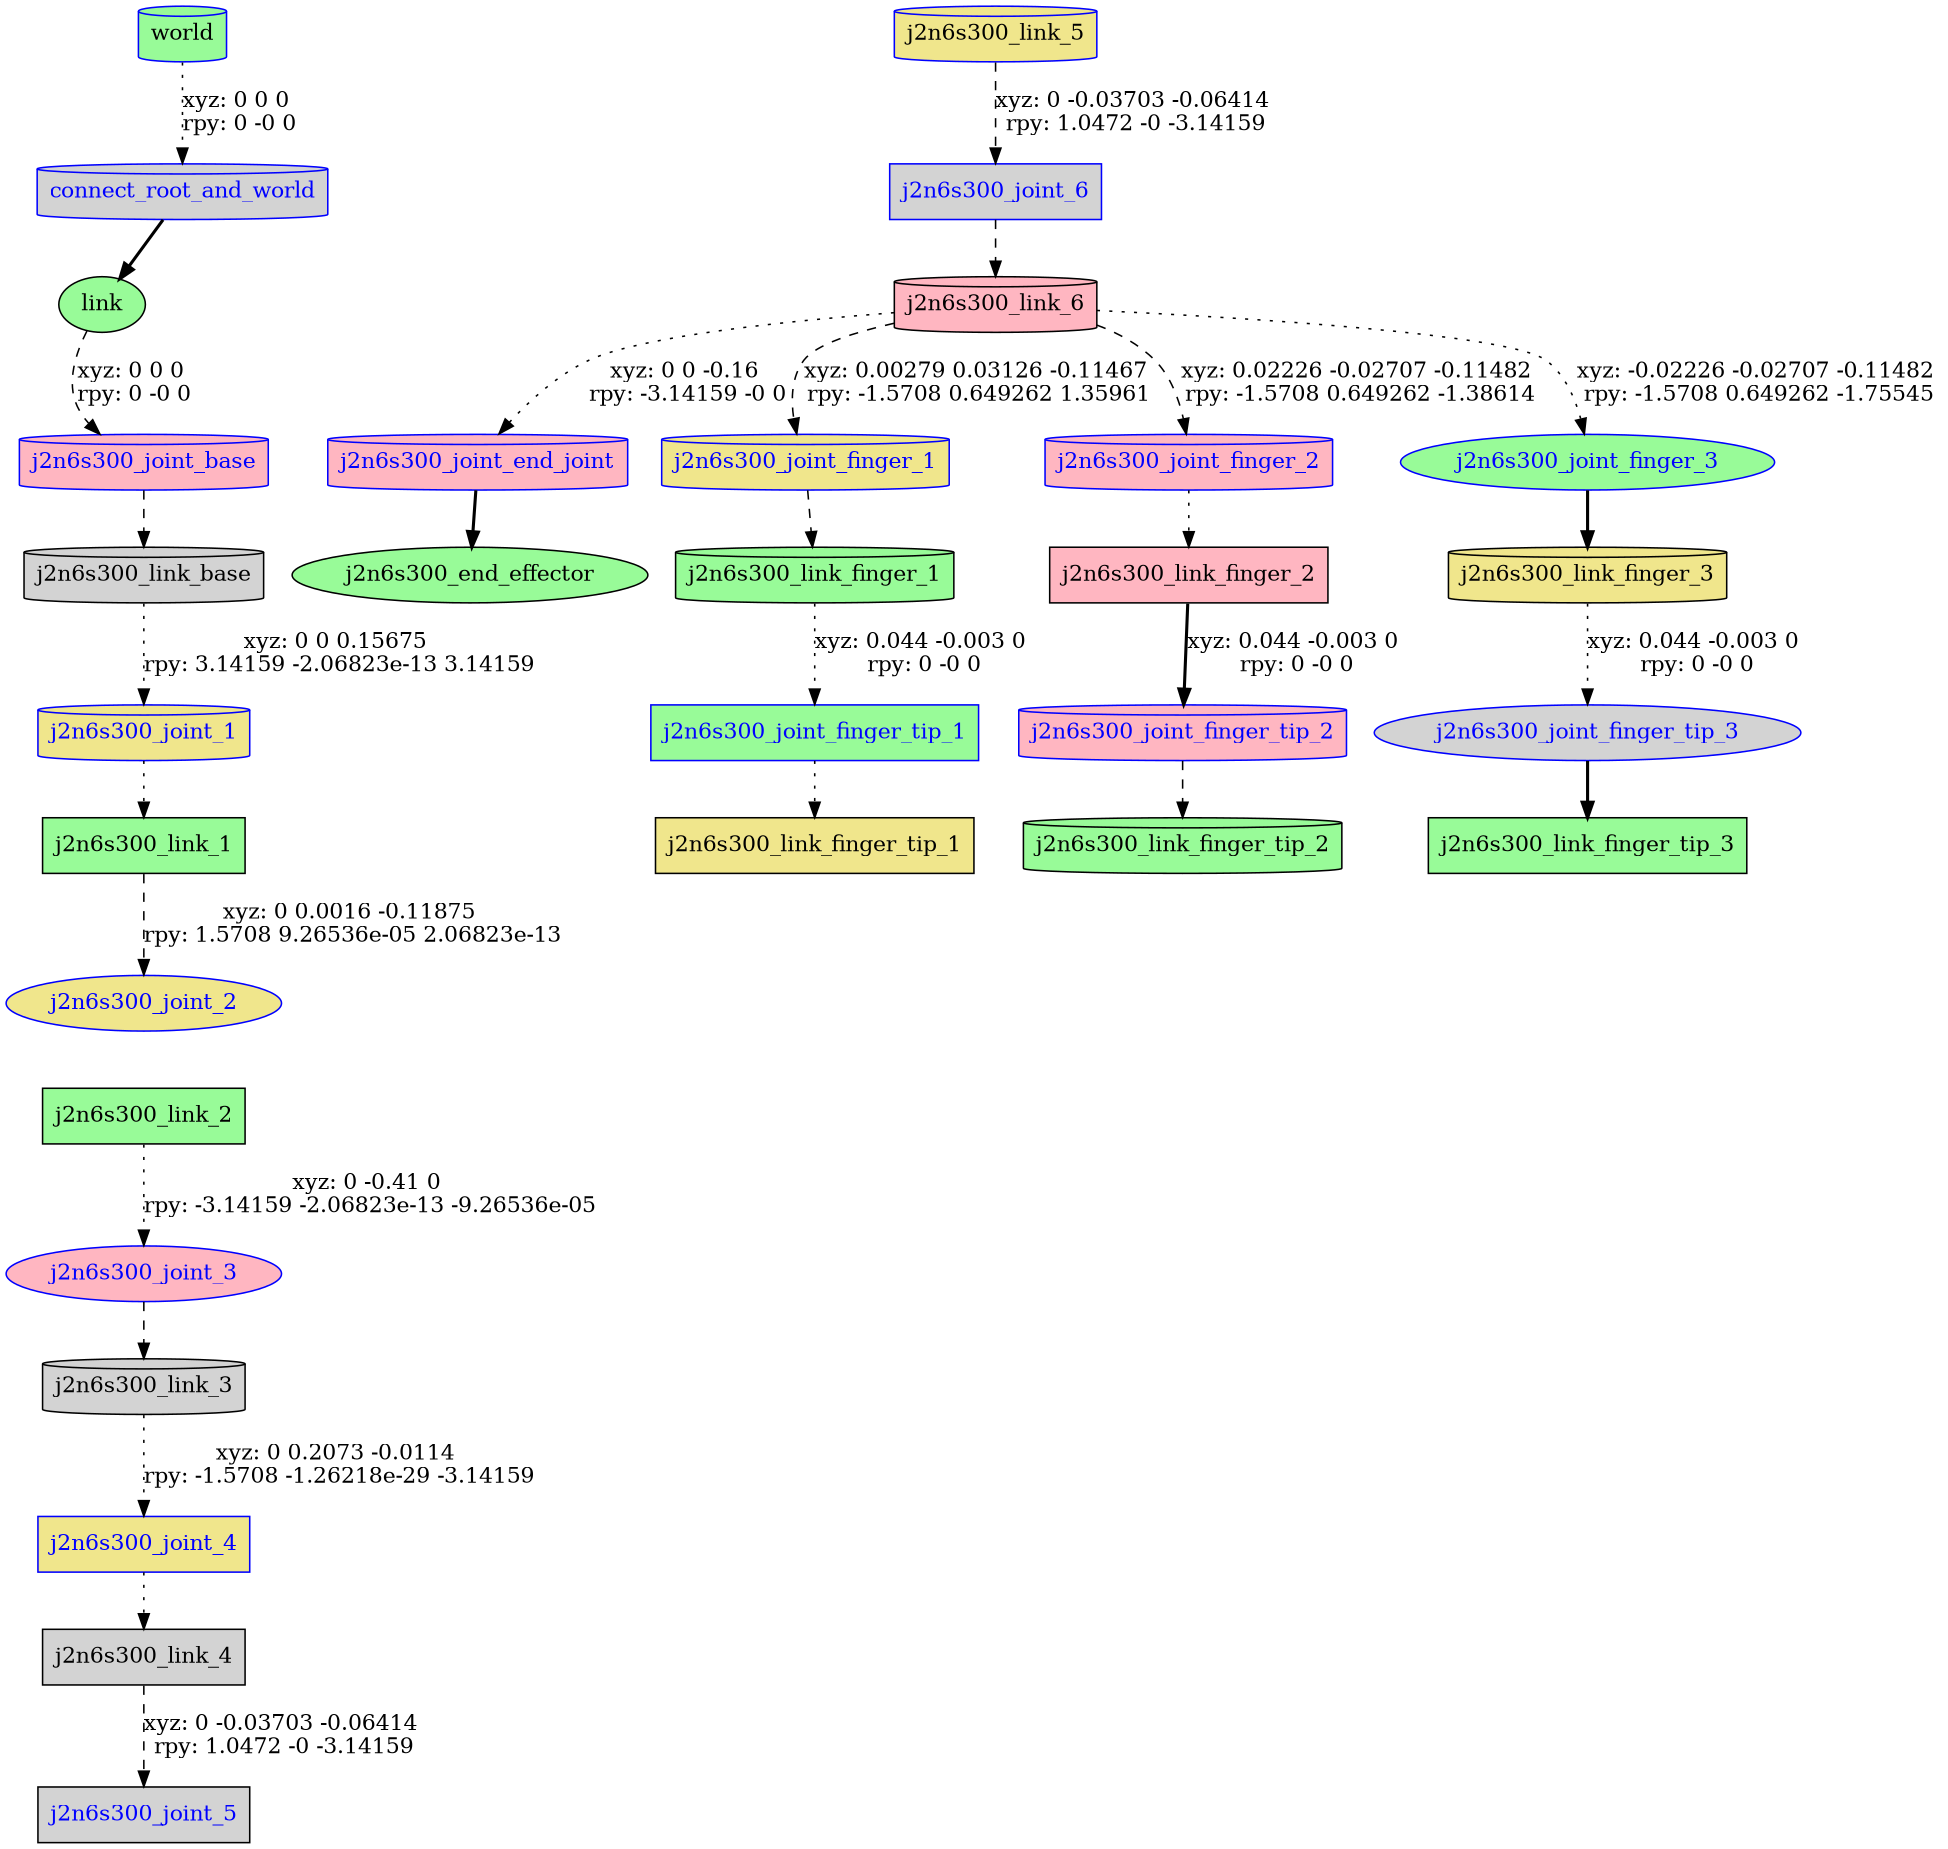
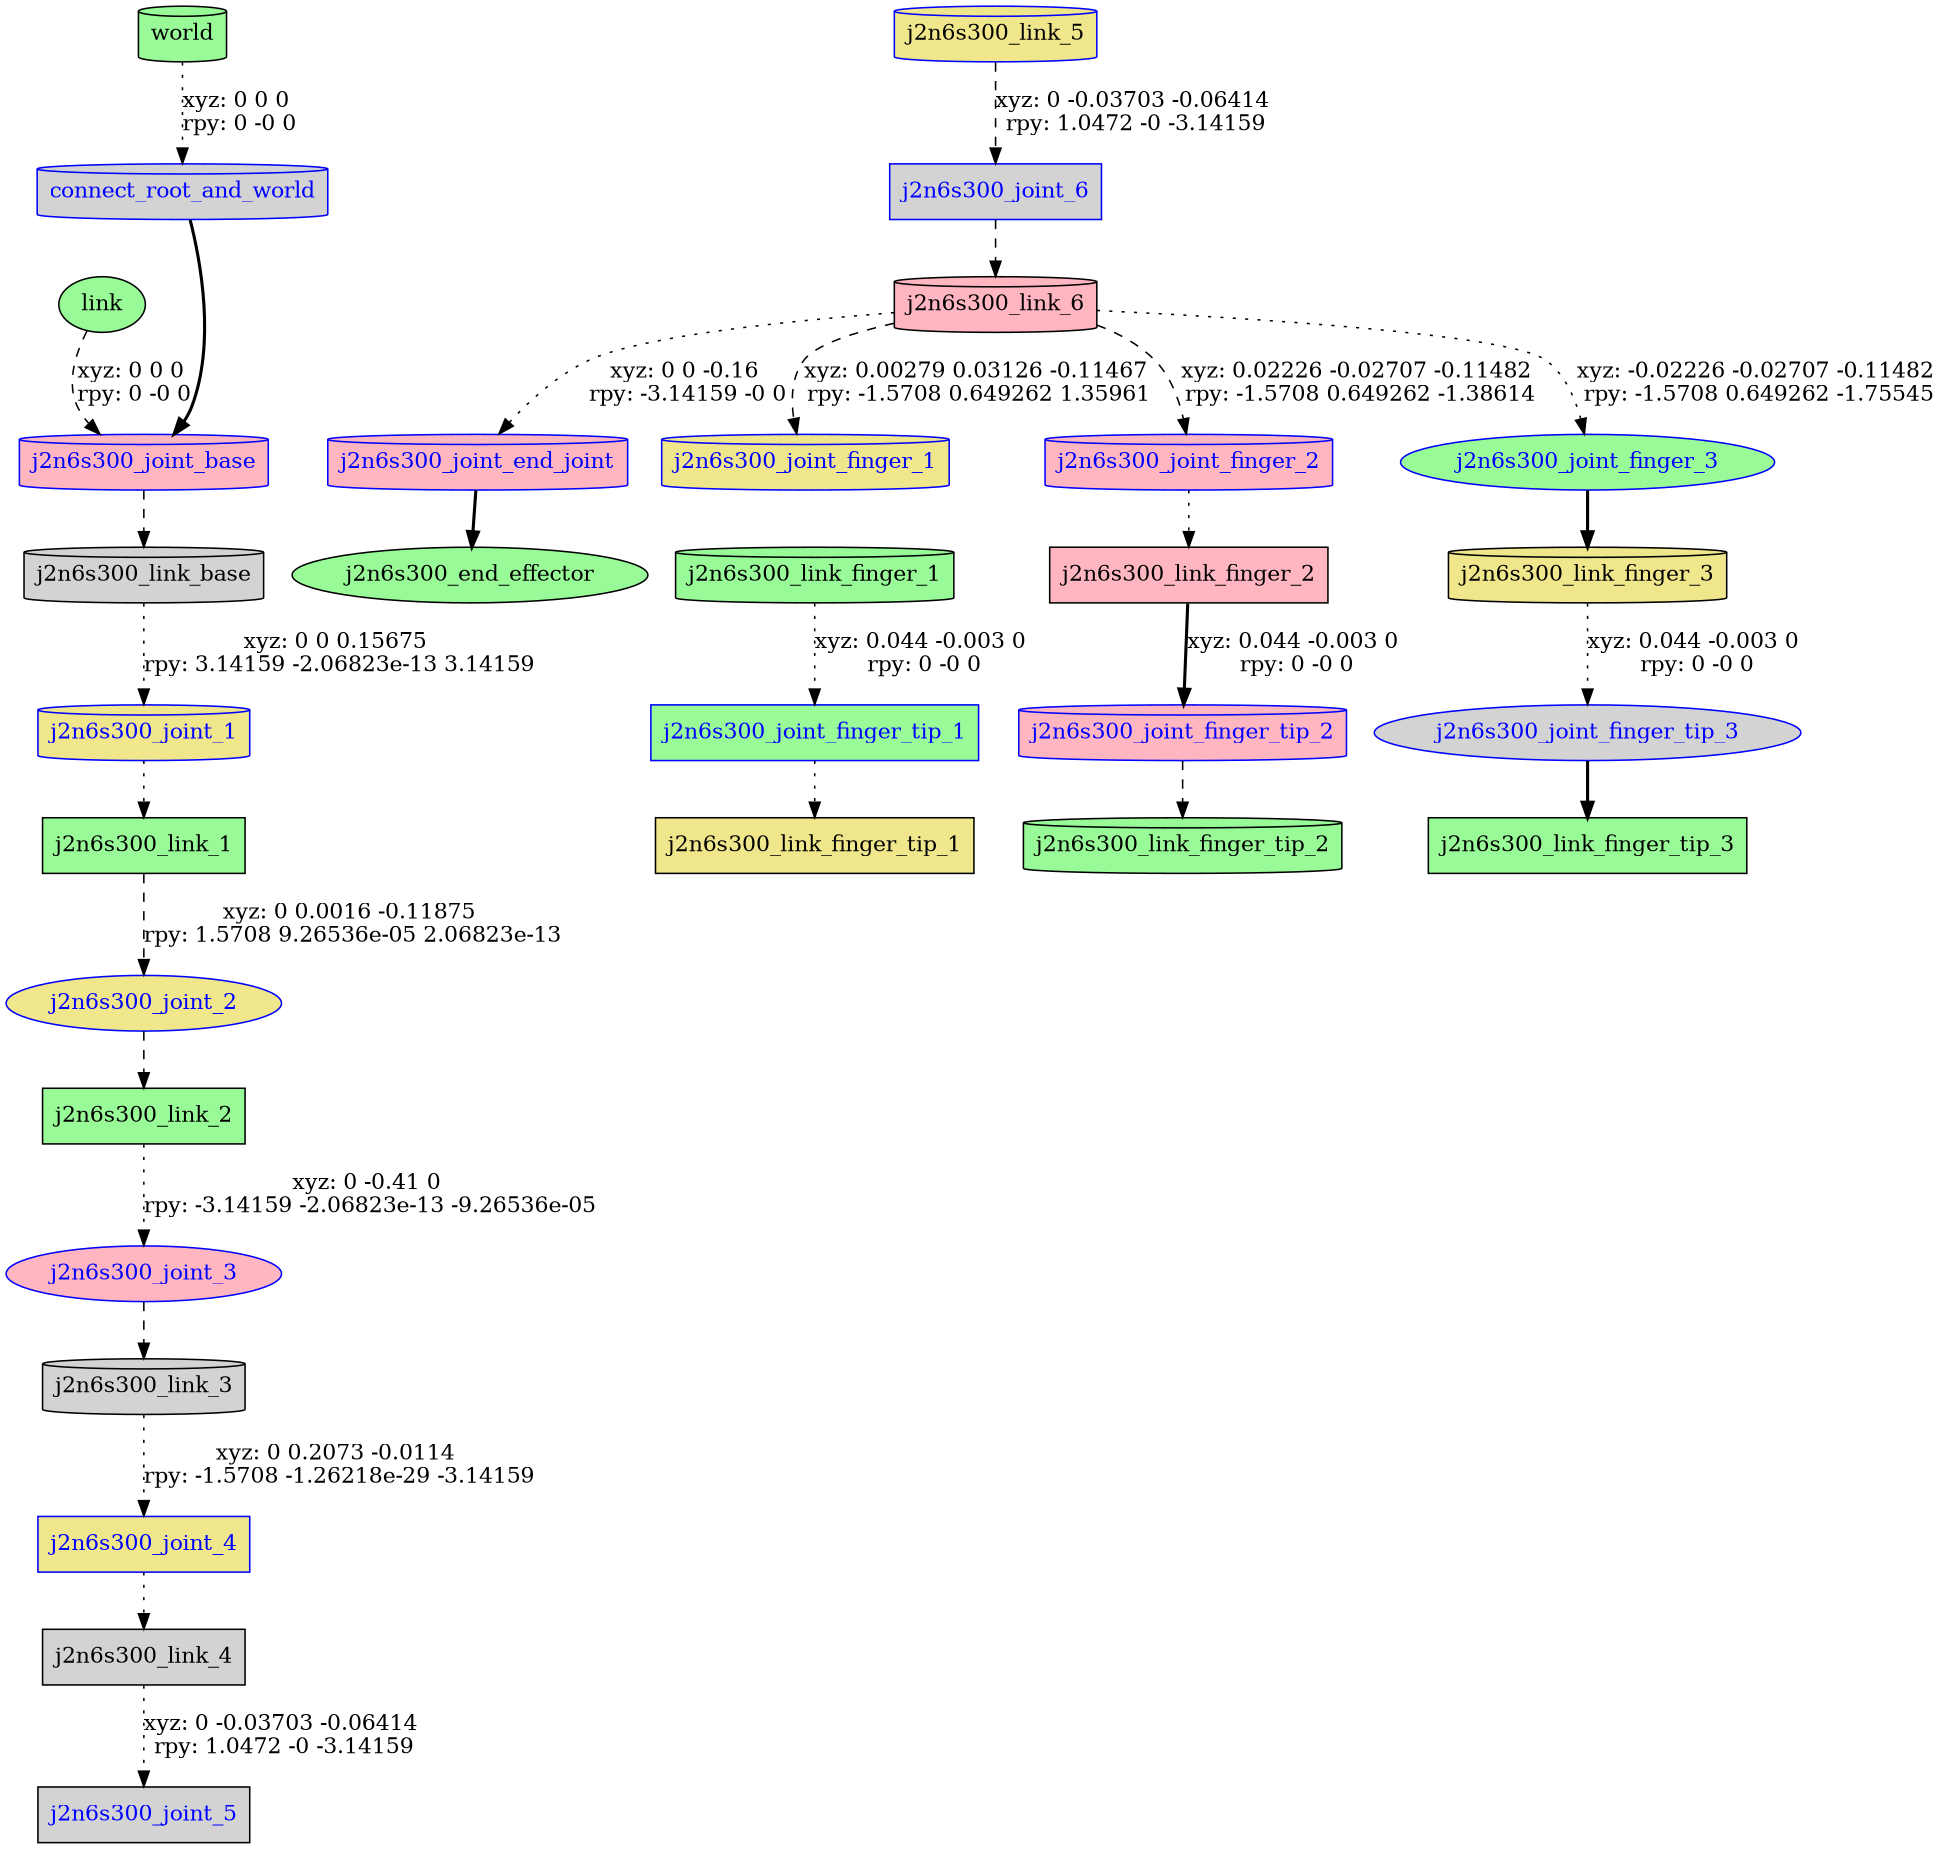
(182, 34) -> (182, 34)
(146, 243) -> (204, 322)
(809, 511) -> none
none -> (144, 1052)
(144, 1728) -> (144, 1728)
